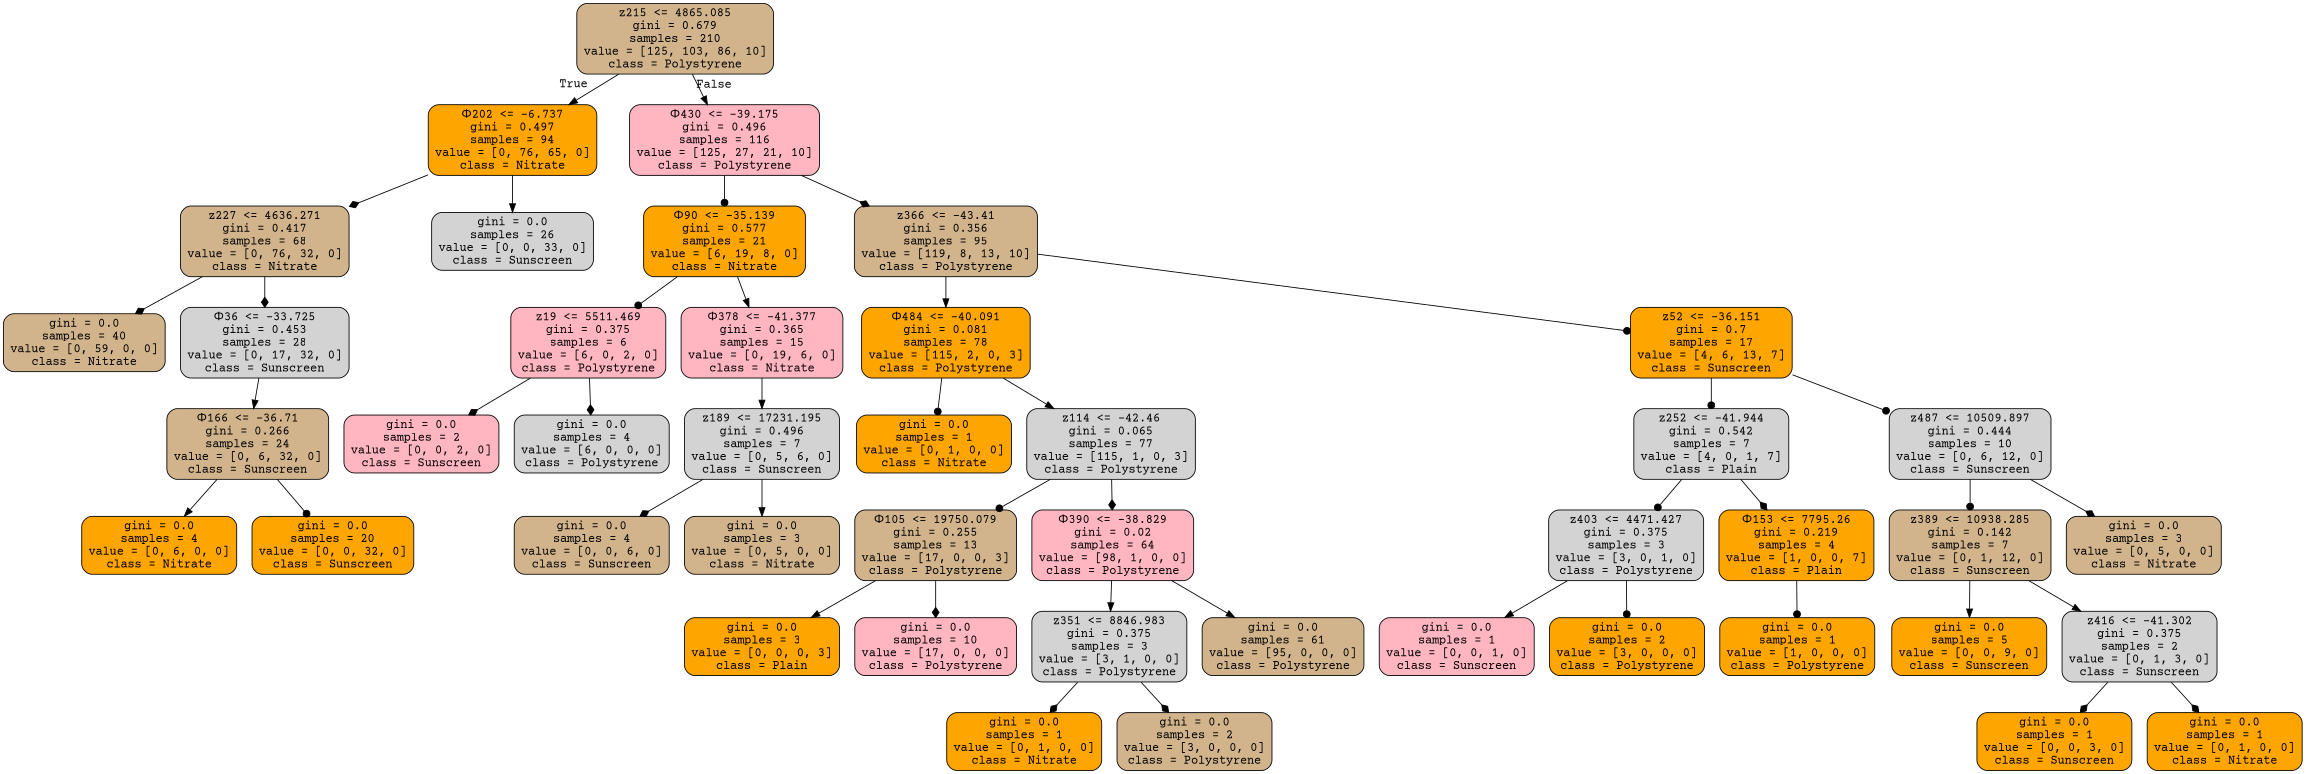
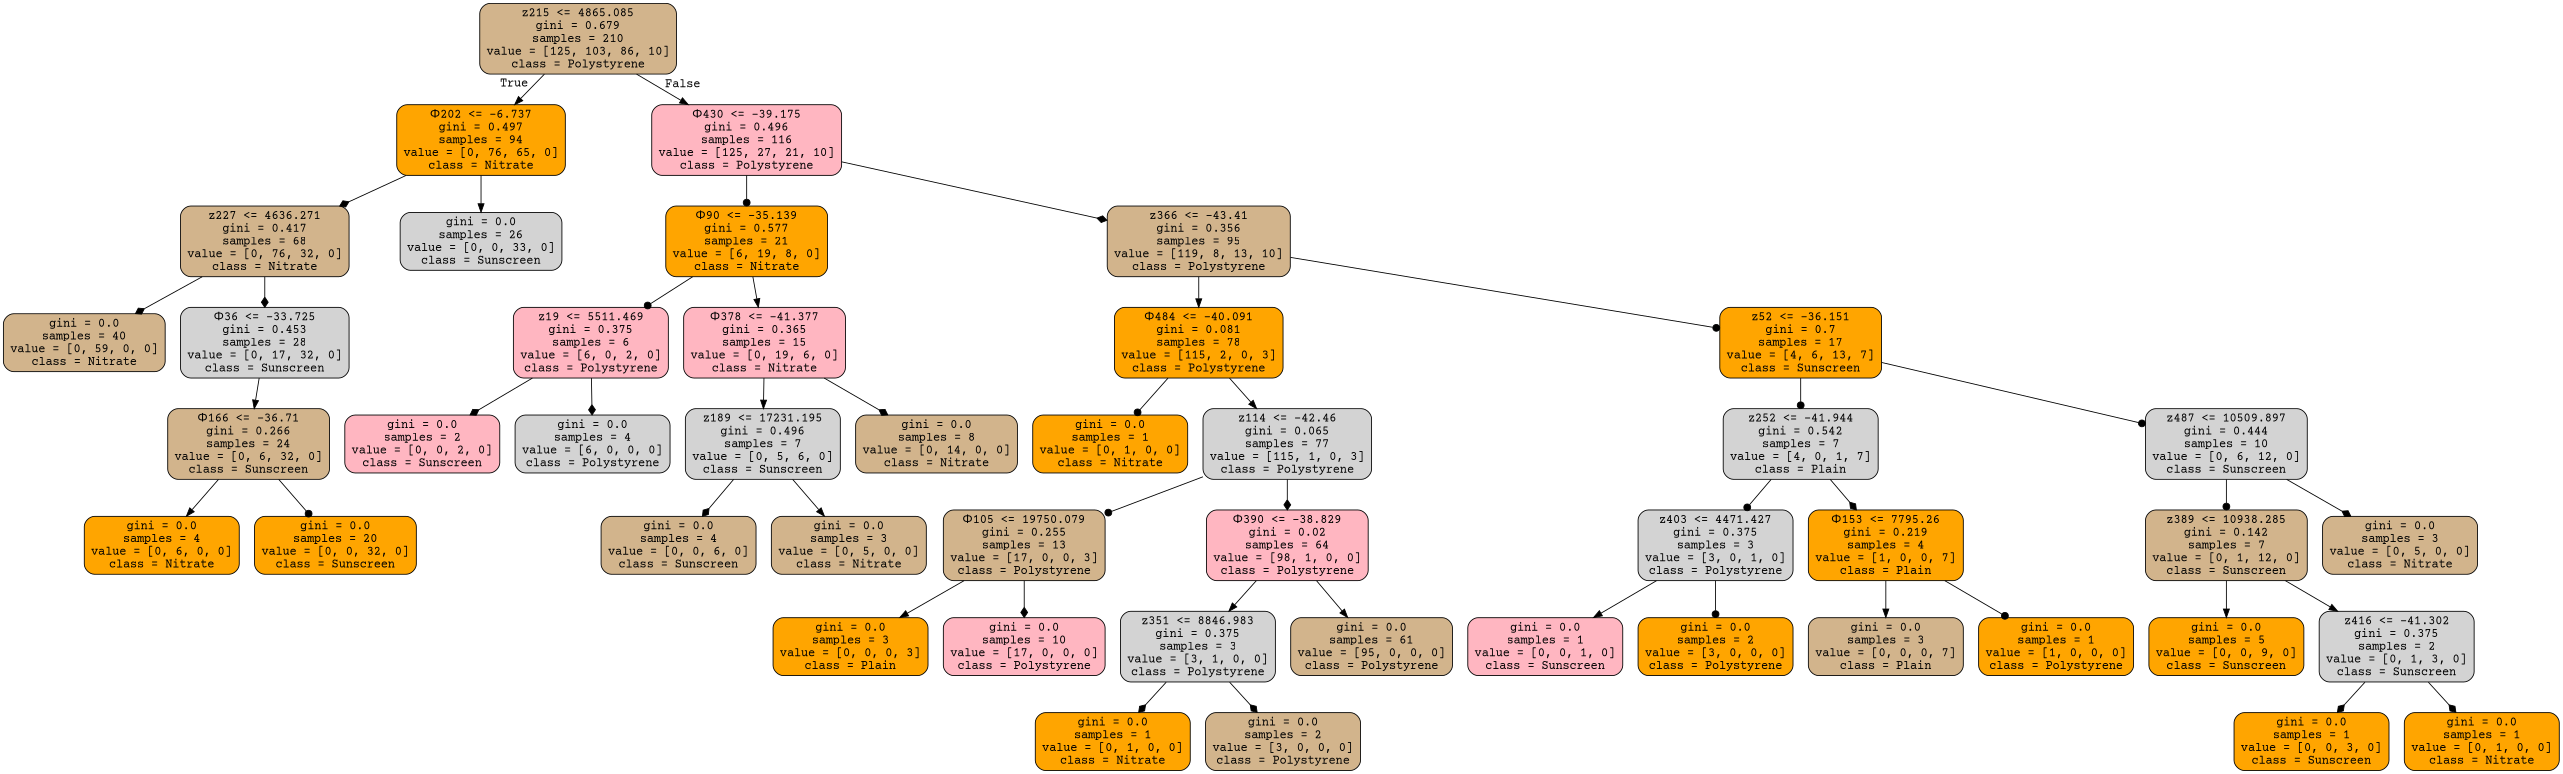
none -> (937, 444)
none -> (1886, 647)
